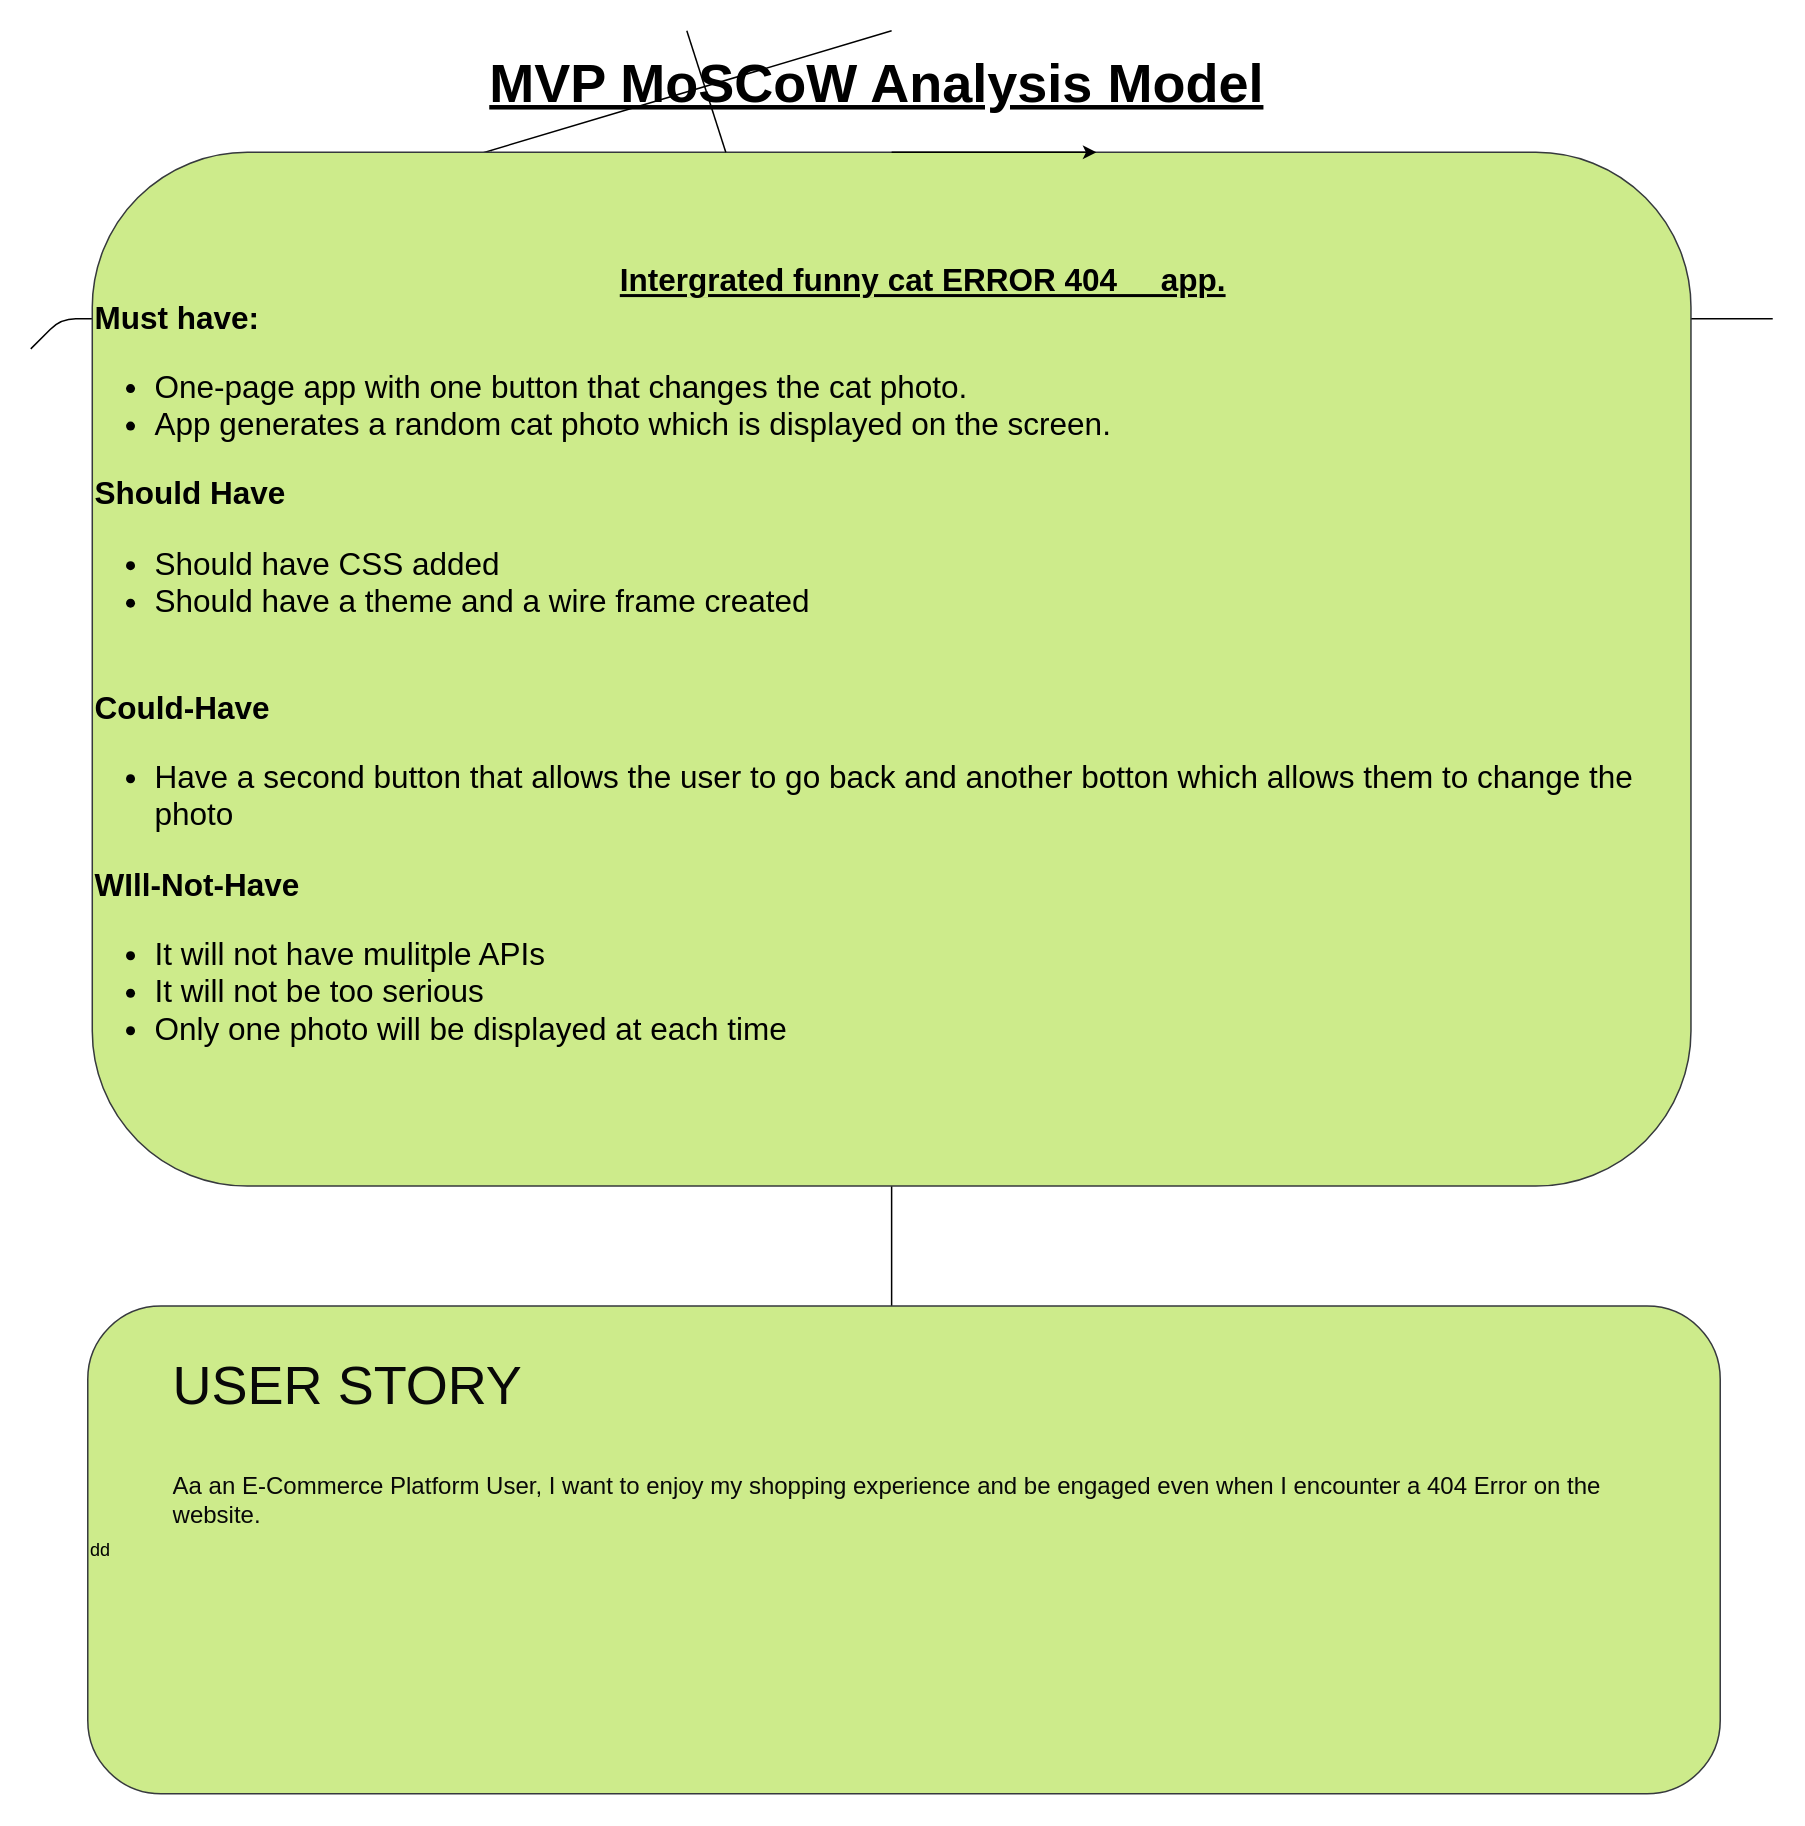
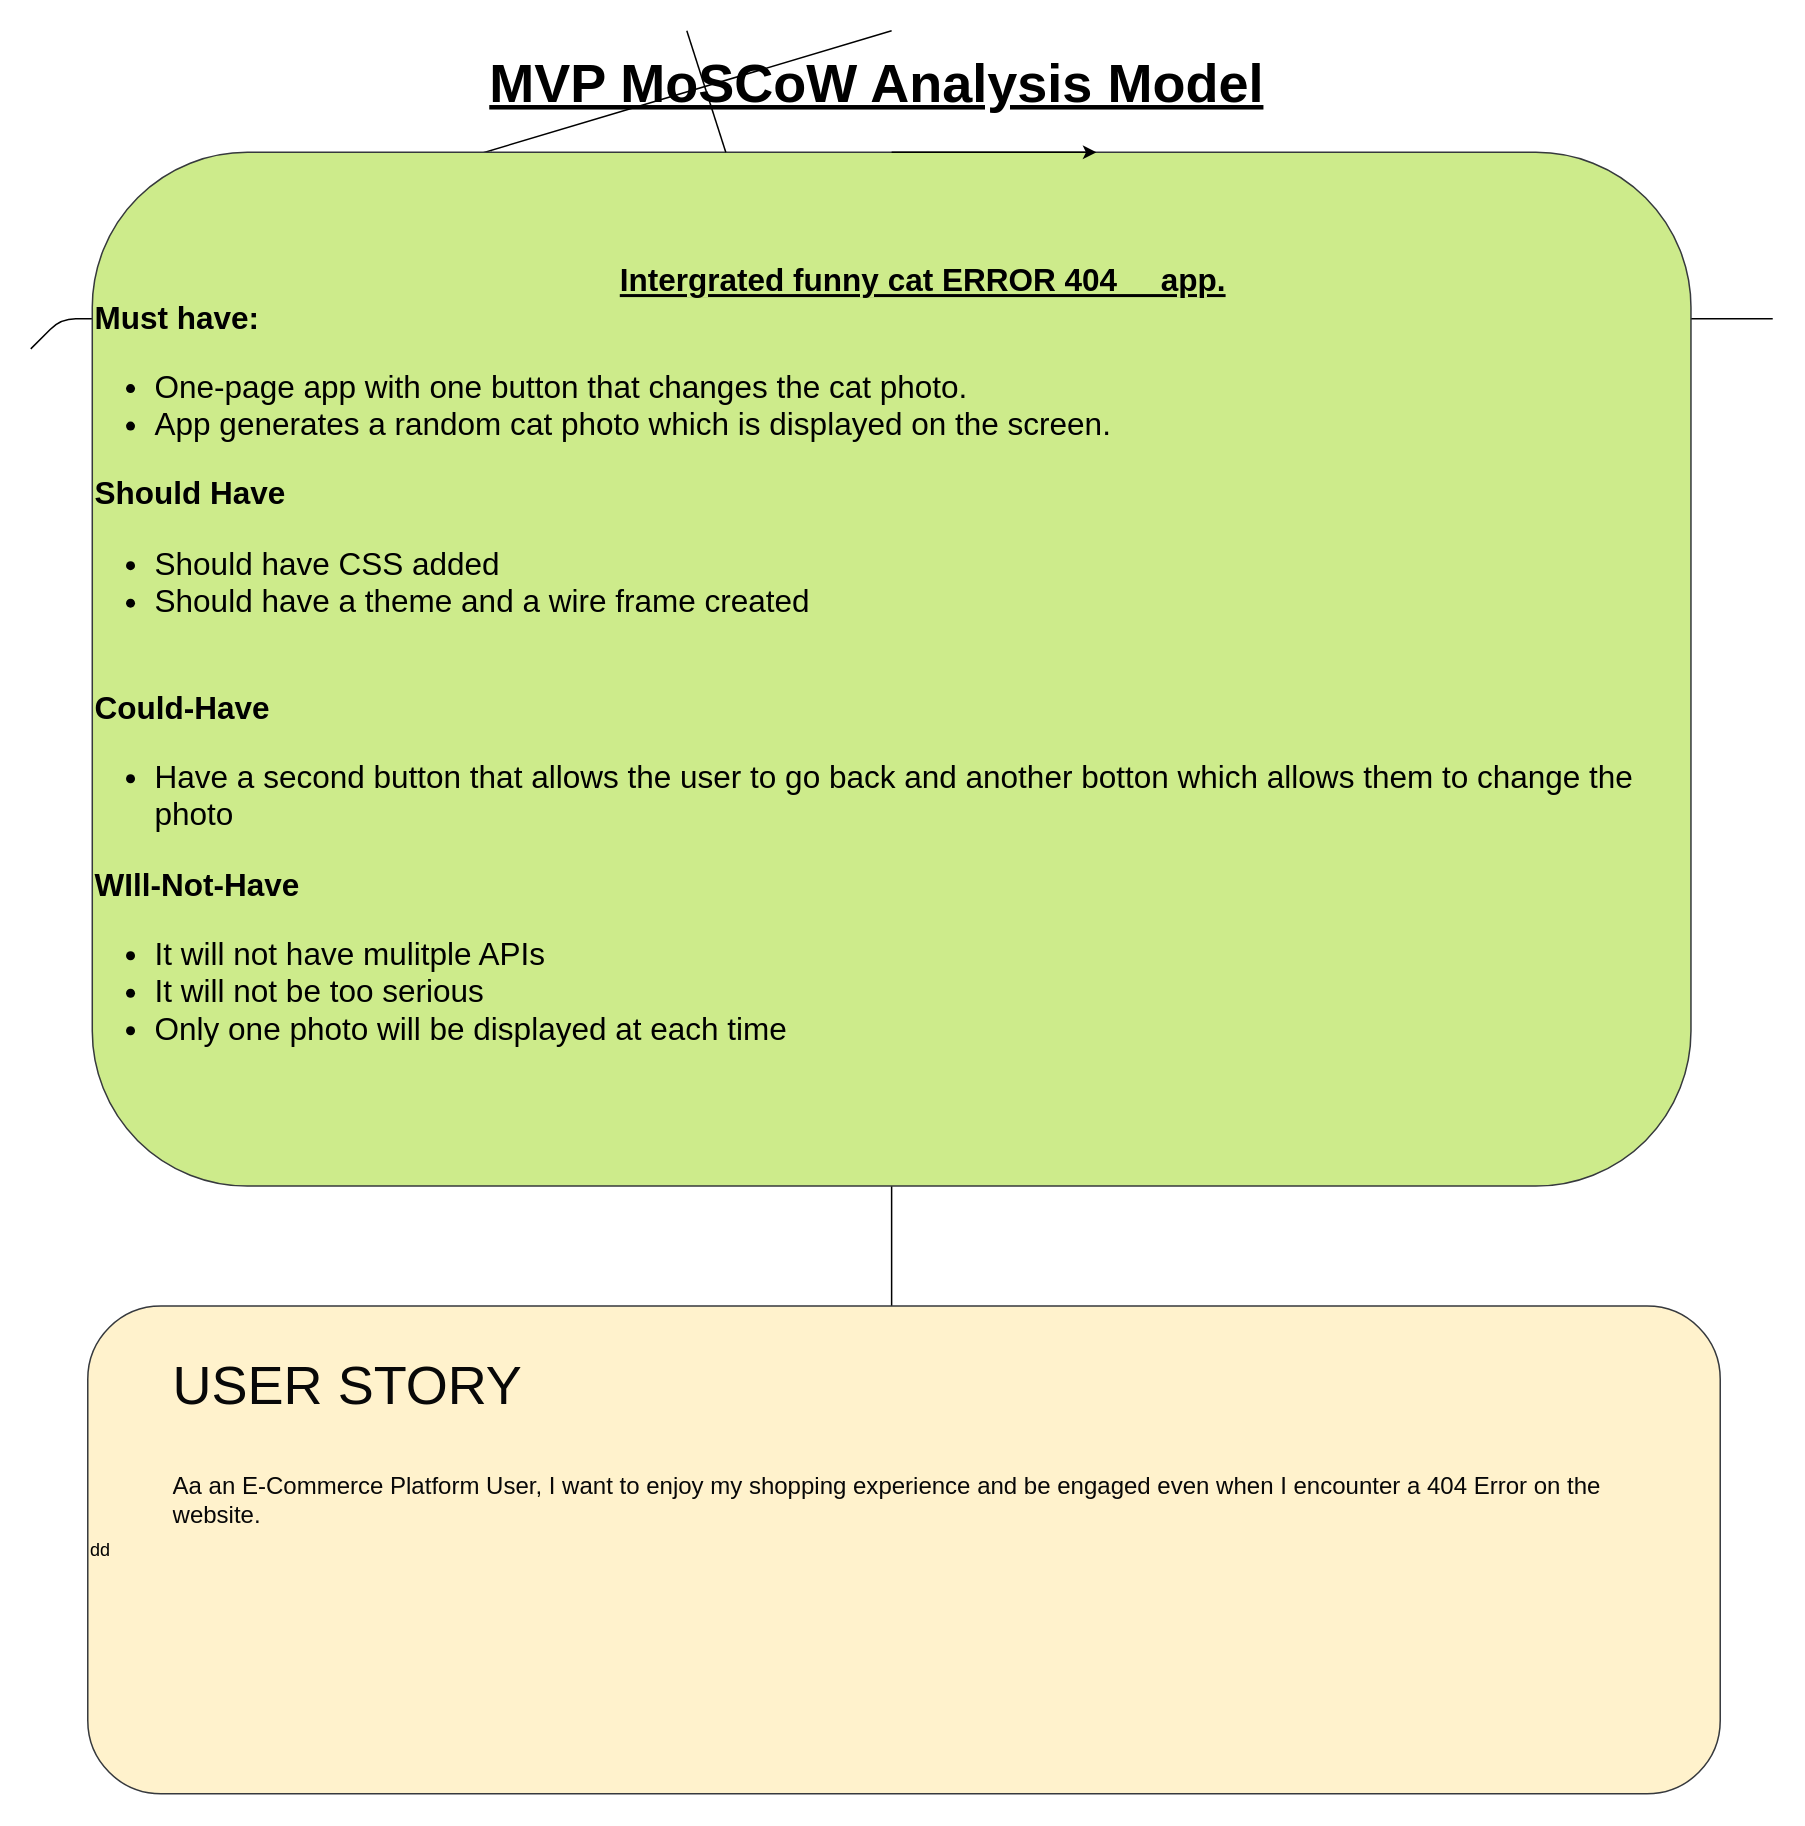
(904, 1550) -> (904, 1550)
